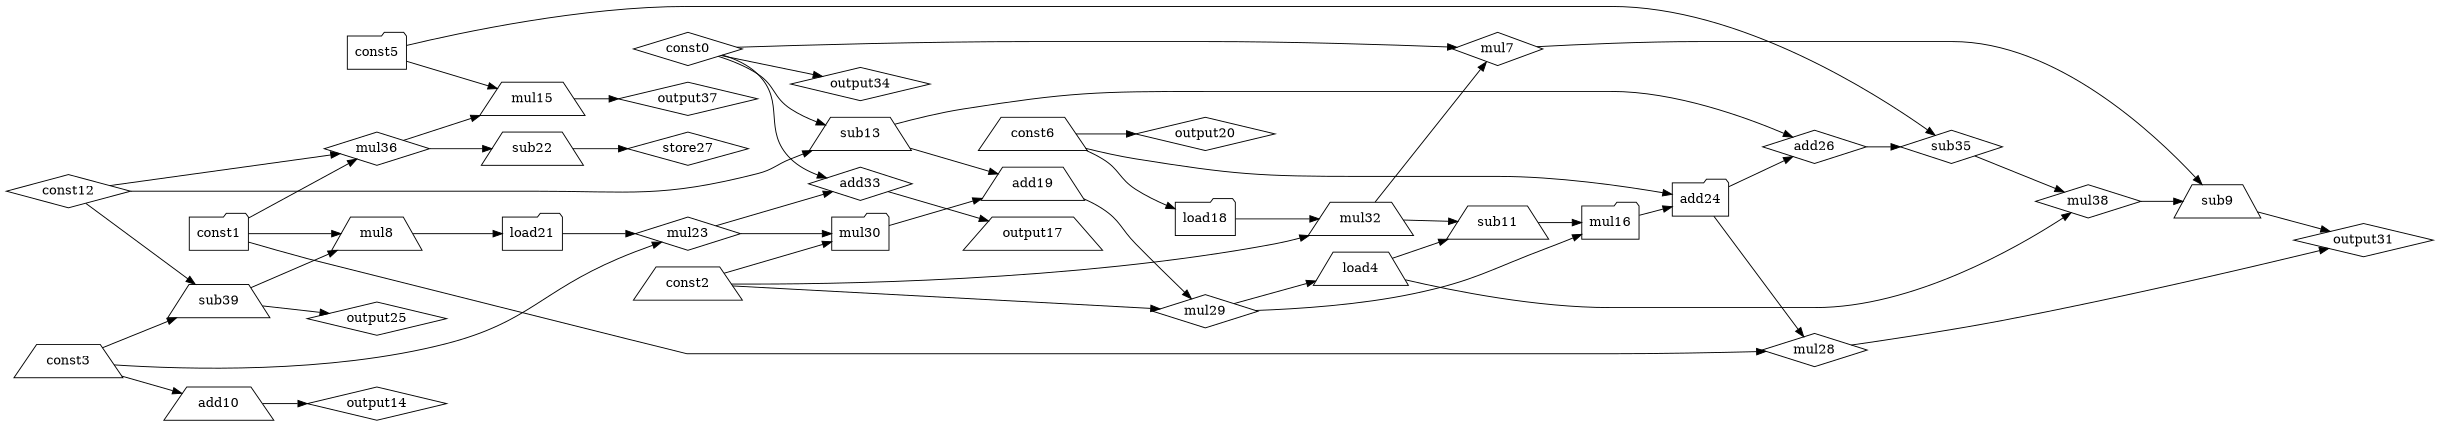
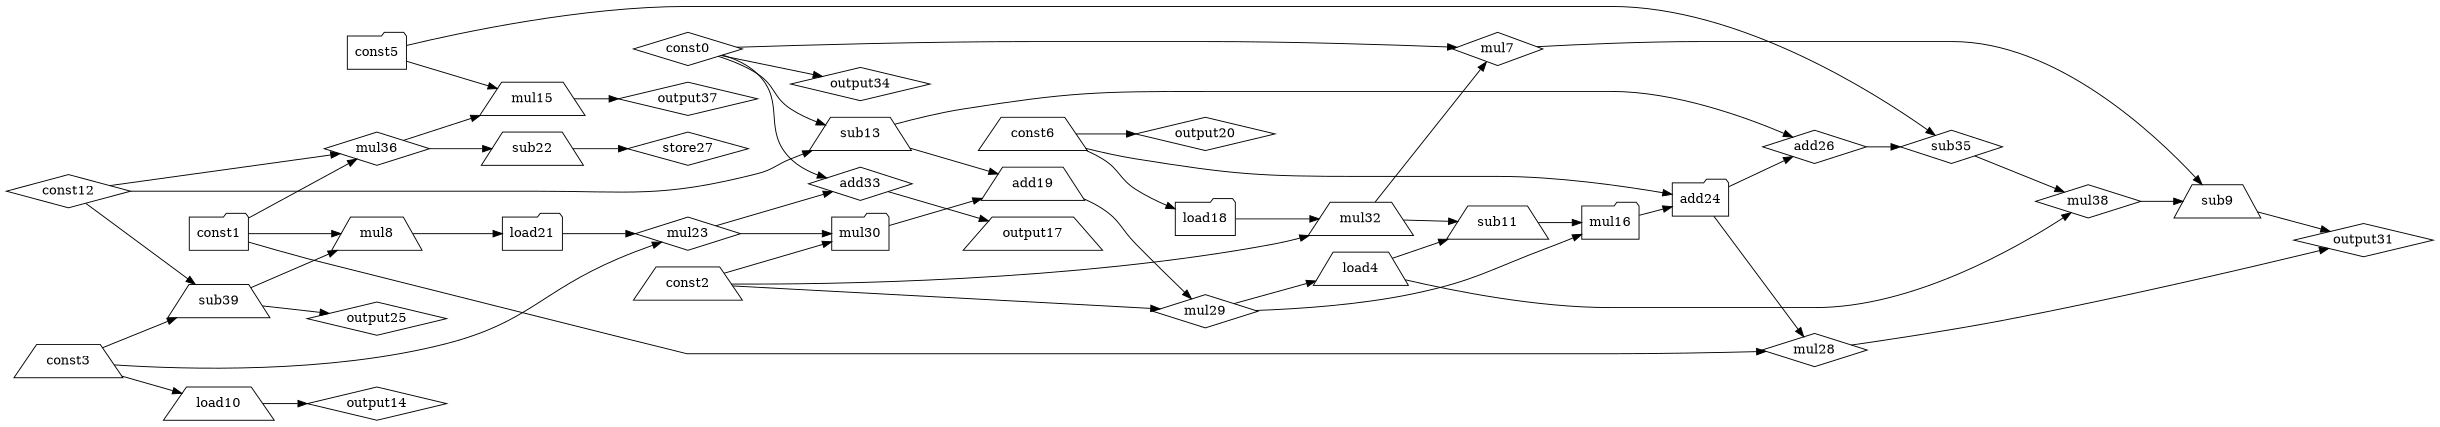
(219, 404) -> (219, 404)
